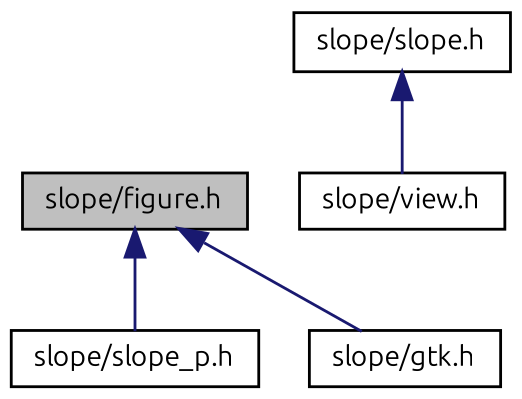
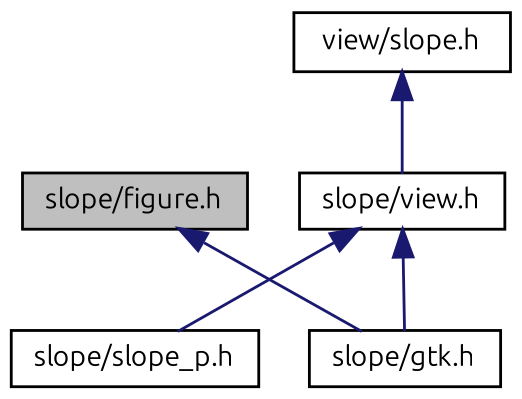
(402, 42) -> (402, 42)
(135, 295) -> (252, 289)
none -> (404, 295)
